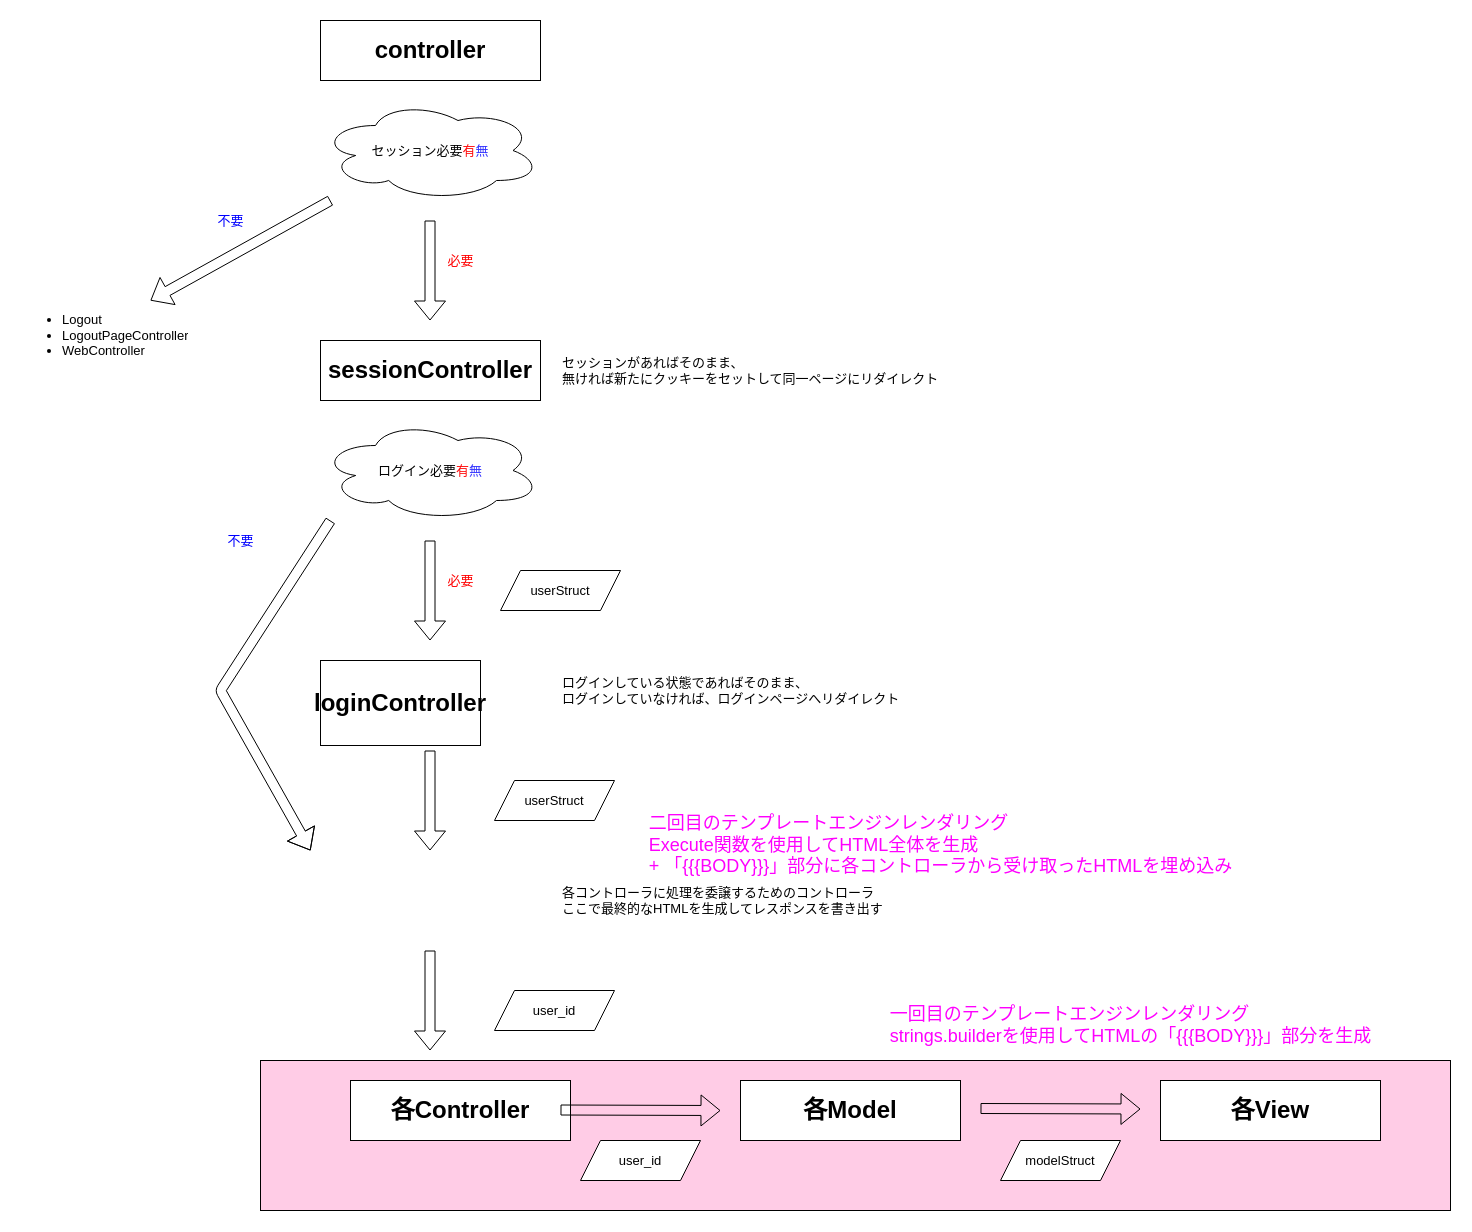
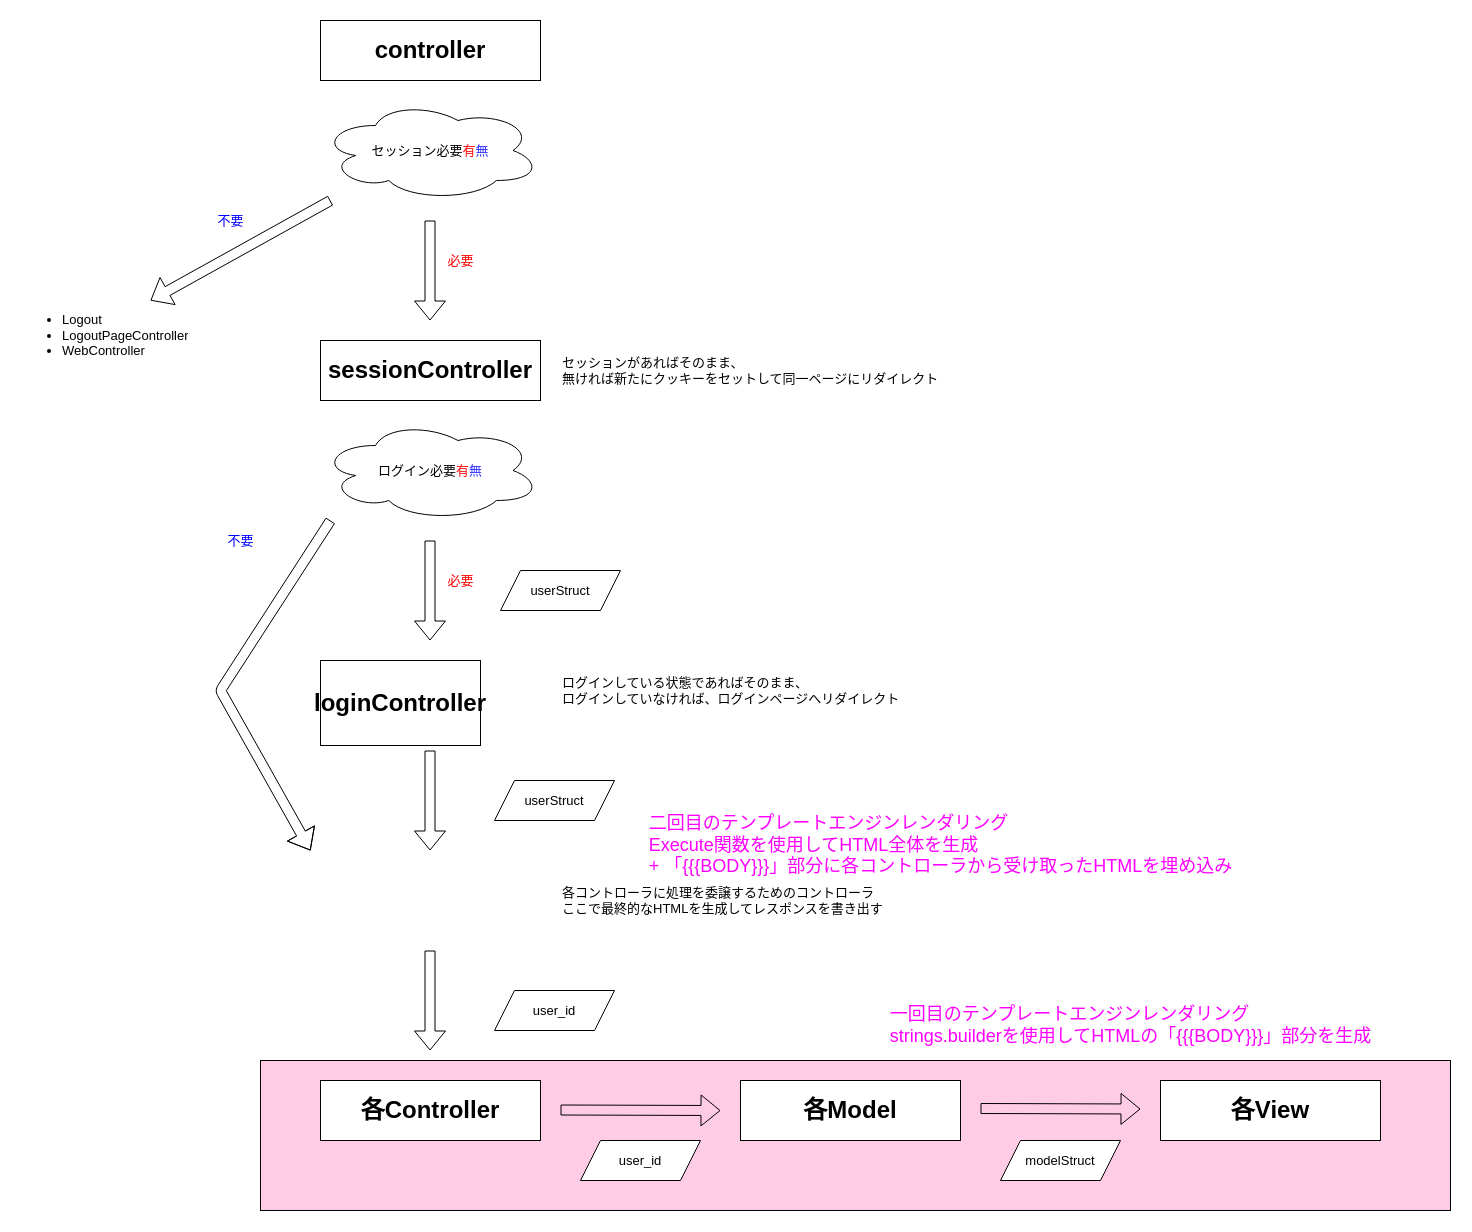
(461, 1111) -> (431, 1111)
